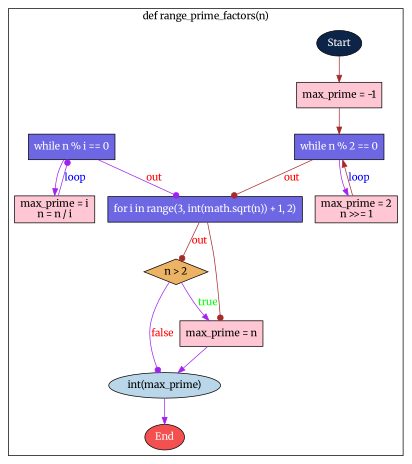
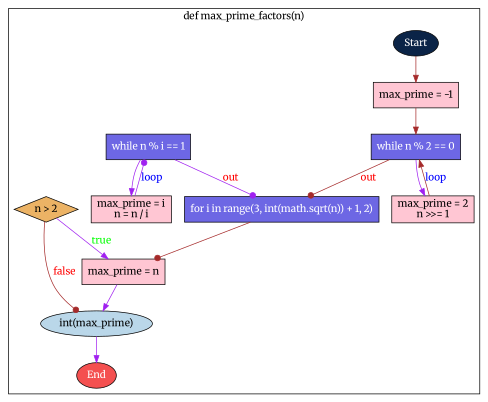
(206, 17) -> (244, 17)
(72, 147) -> (148, 147)
(191, 239) -> none
(151, 323) -> (48, 269)
